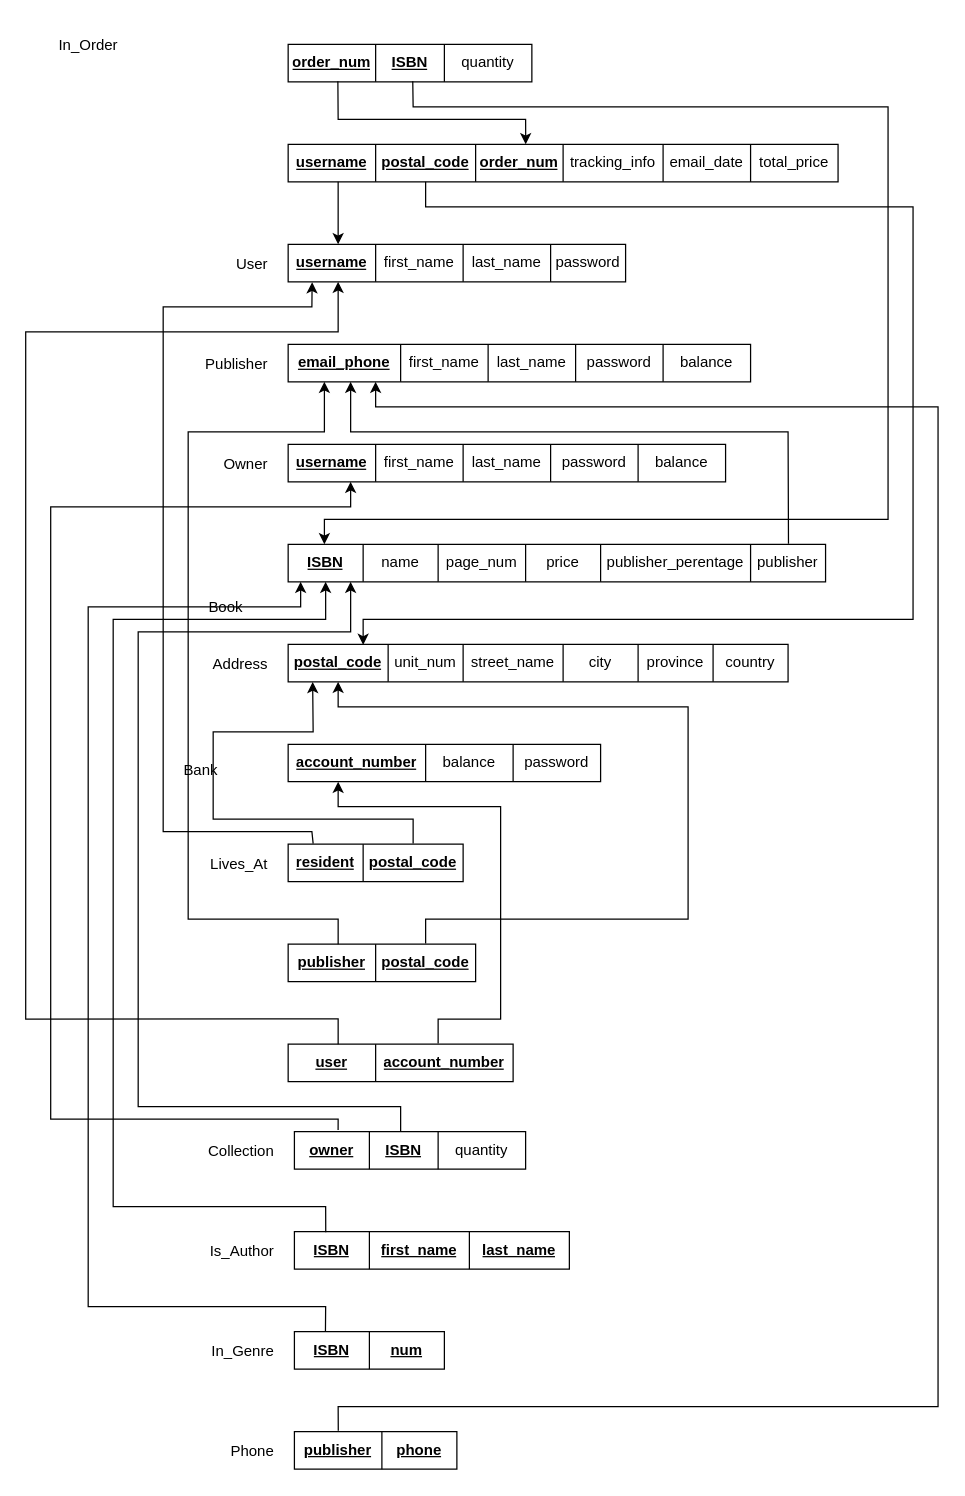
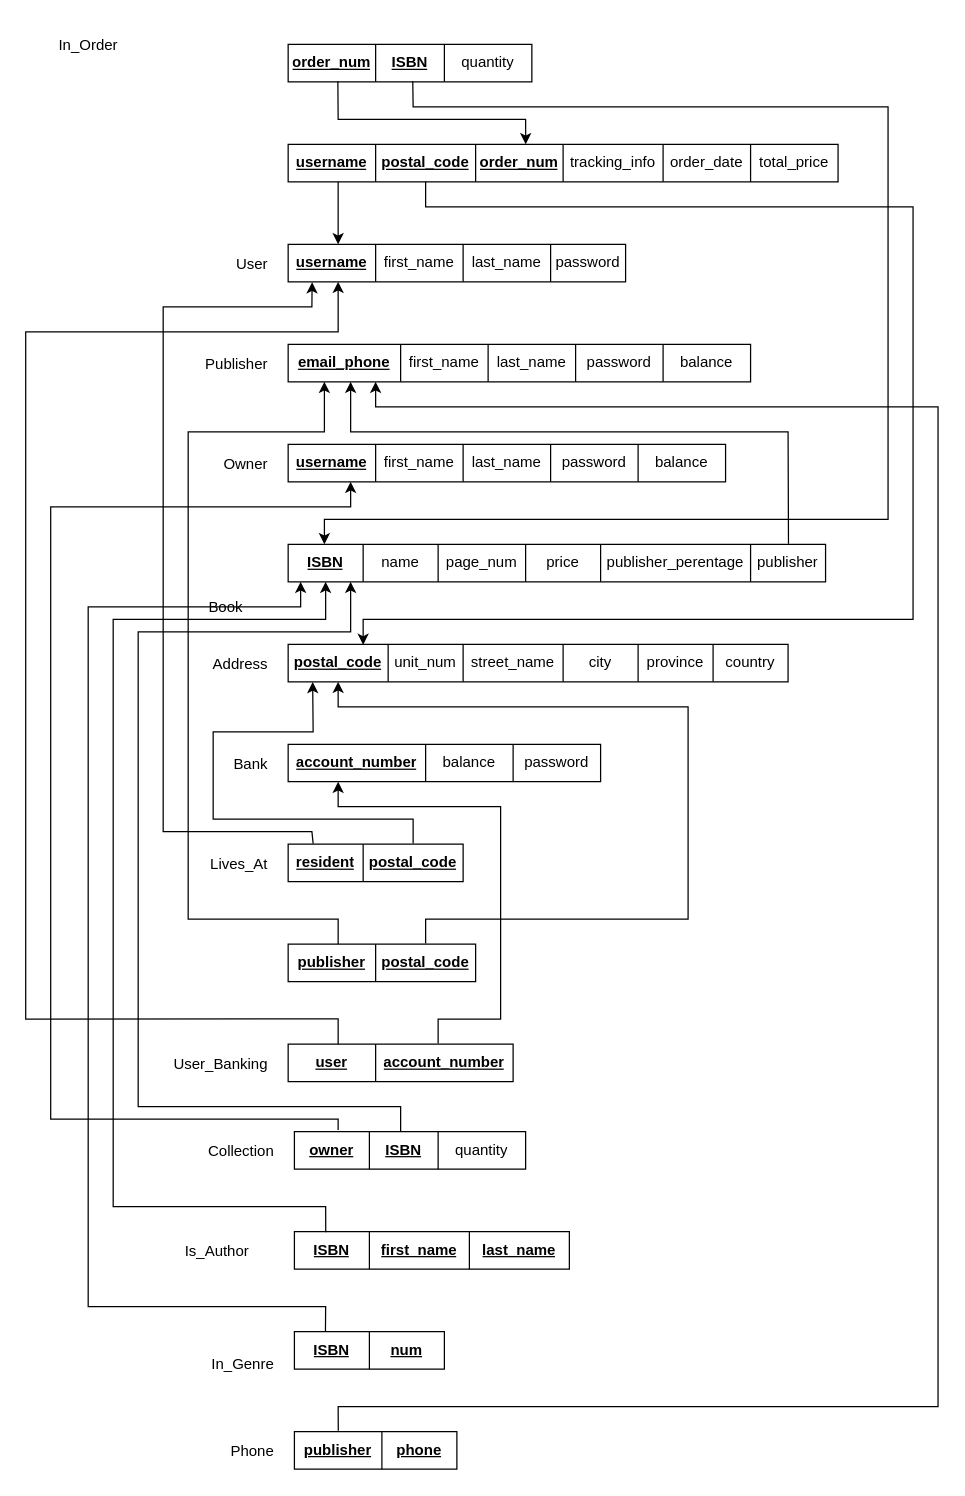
(707, 163) -> (707, 163)
(176, 769) -> (226, 763)
none -> (219, 1063)
(232, 1251) -> (207, 1251)
(232, 1351) -> (232, 1363)
